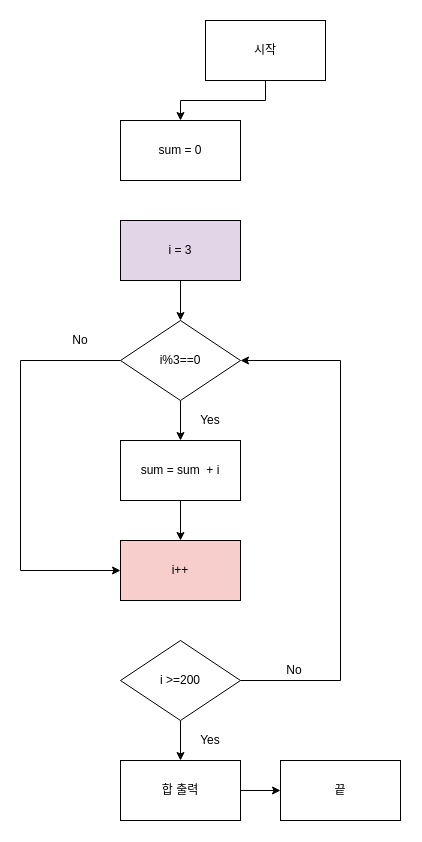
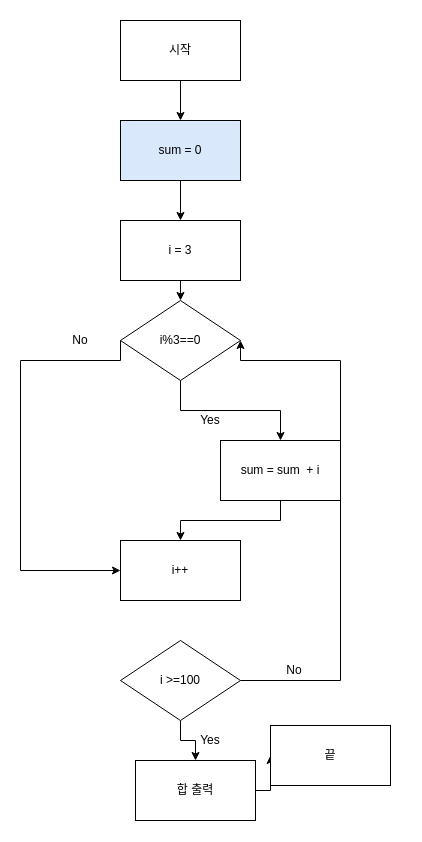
(266, 51) -> (181, 51)
(181, 151) -> (181, 151)
none -> (181, 197)
(181, 251) -> (181, 251)
(181, 361) -> (181, 341)
(181, 471) -> (281, 471)
(181, 571) -> (181, 571)
(181, 681) -> (181, 681)
(181, 791) -> (196, 791)
(341, 791) -> (331, 756)
